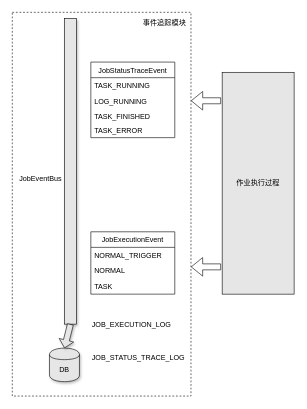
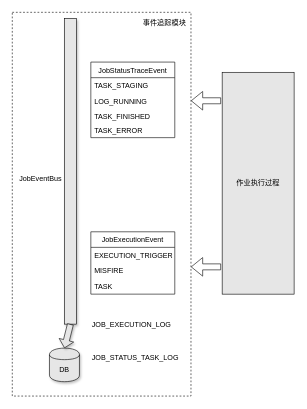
(118, 86) -> (118, 86)
(122, 256) -> (128, 256)
(106, 271) -> (108, 271)
(132, 358) -> (130, 358)
